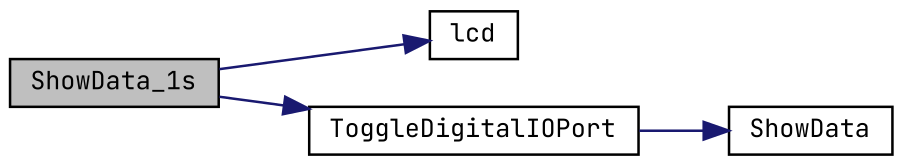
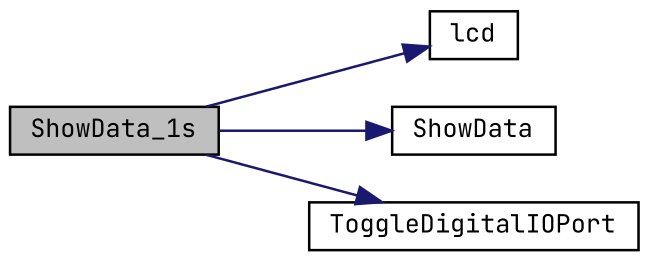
(671, 131) -> (293, 131)
